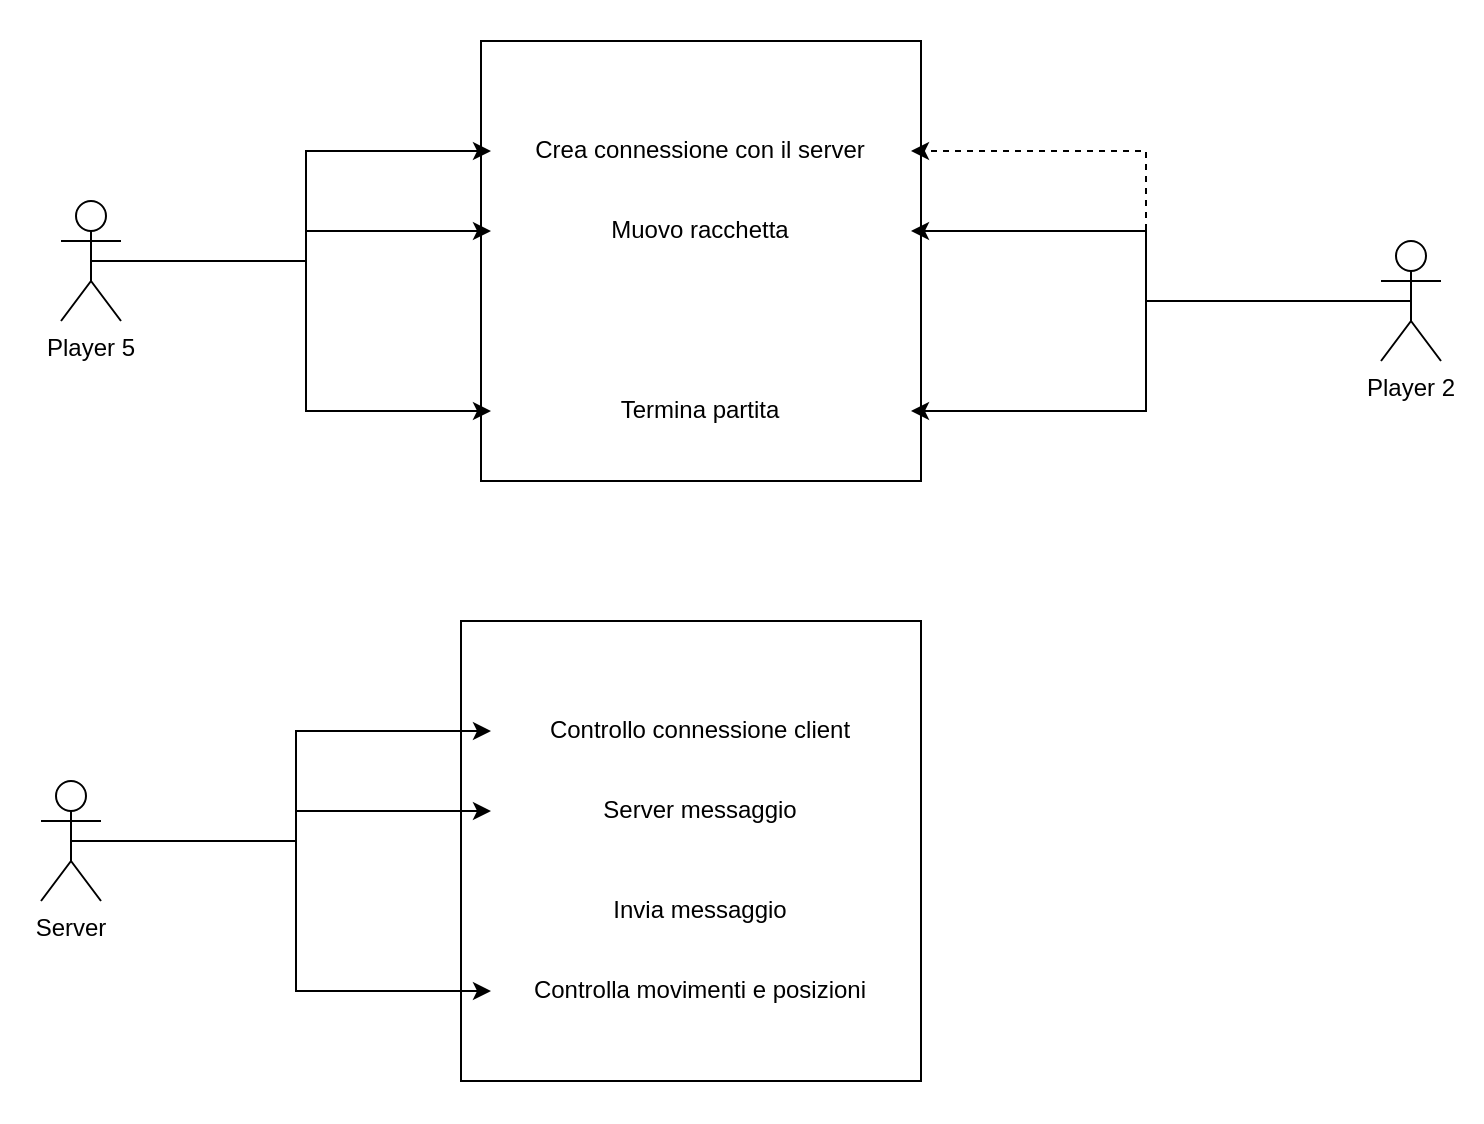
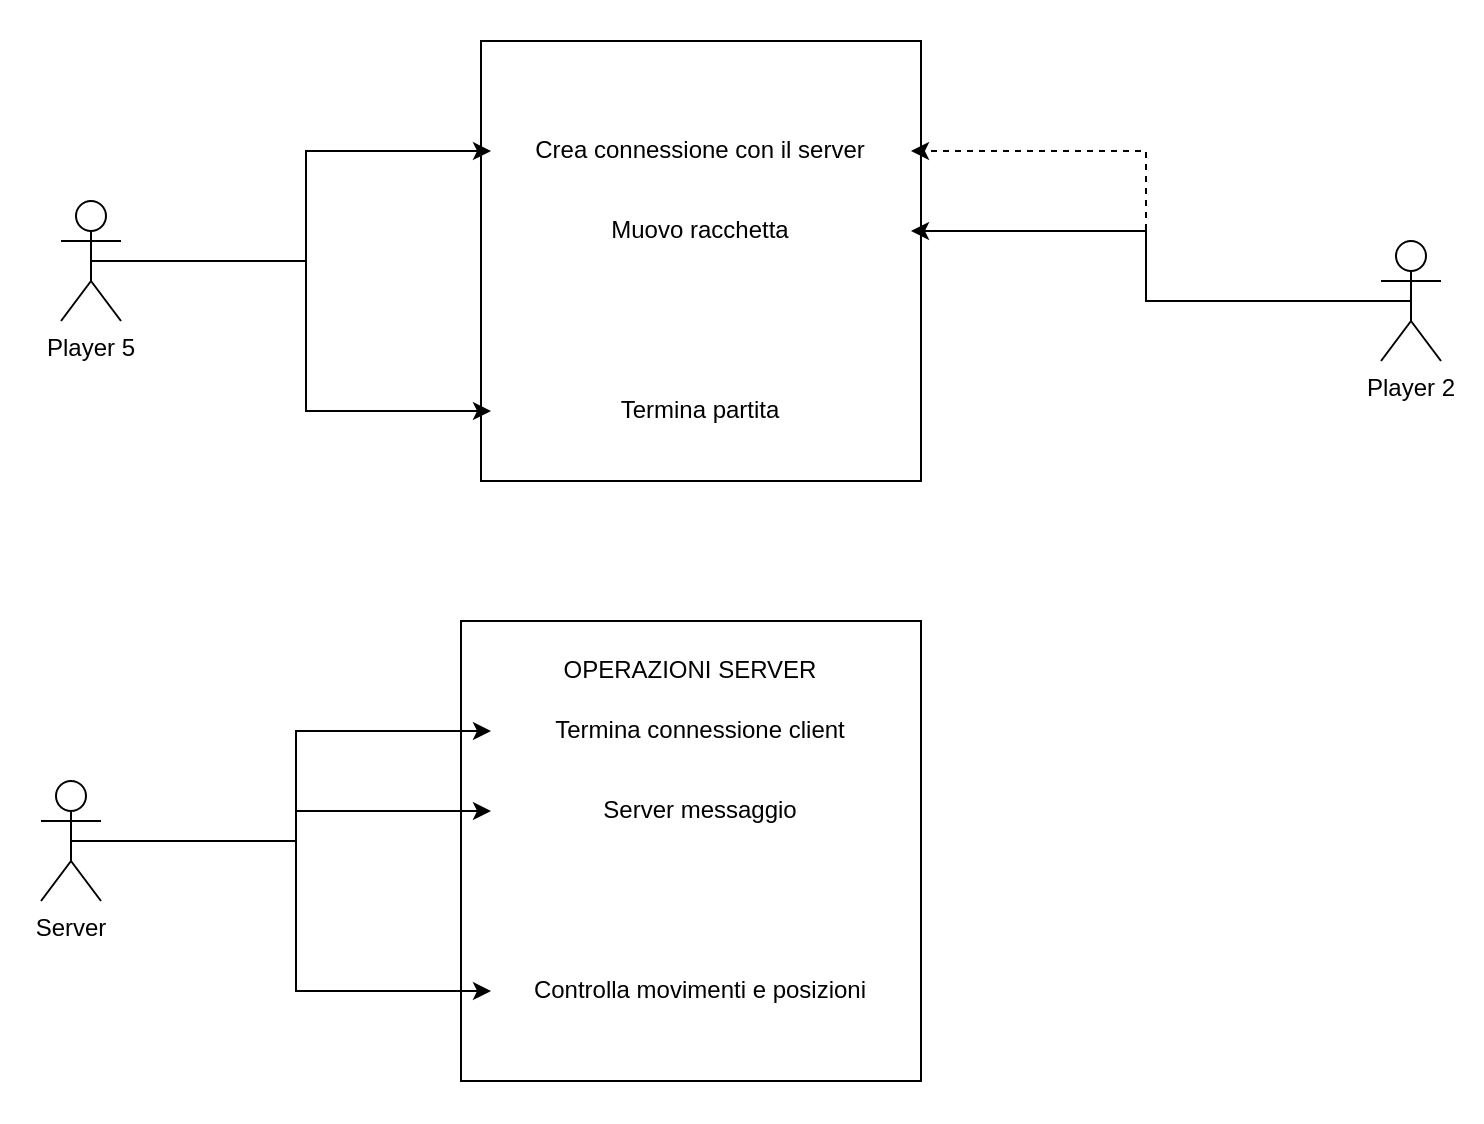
(393, 231) -> none
(1089, 411) -> none
none -> (691, 671)
(701, 731) -> (701, 731)
(701, 911) -> none
